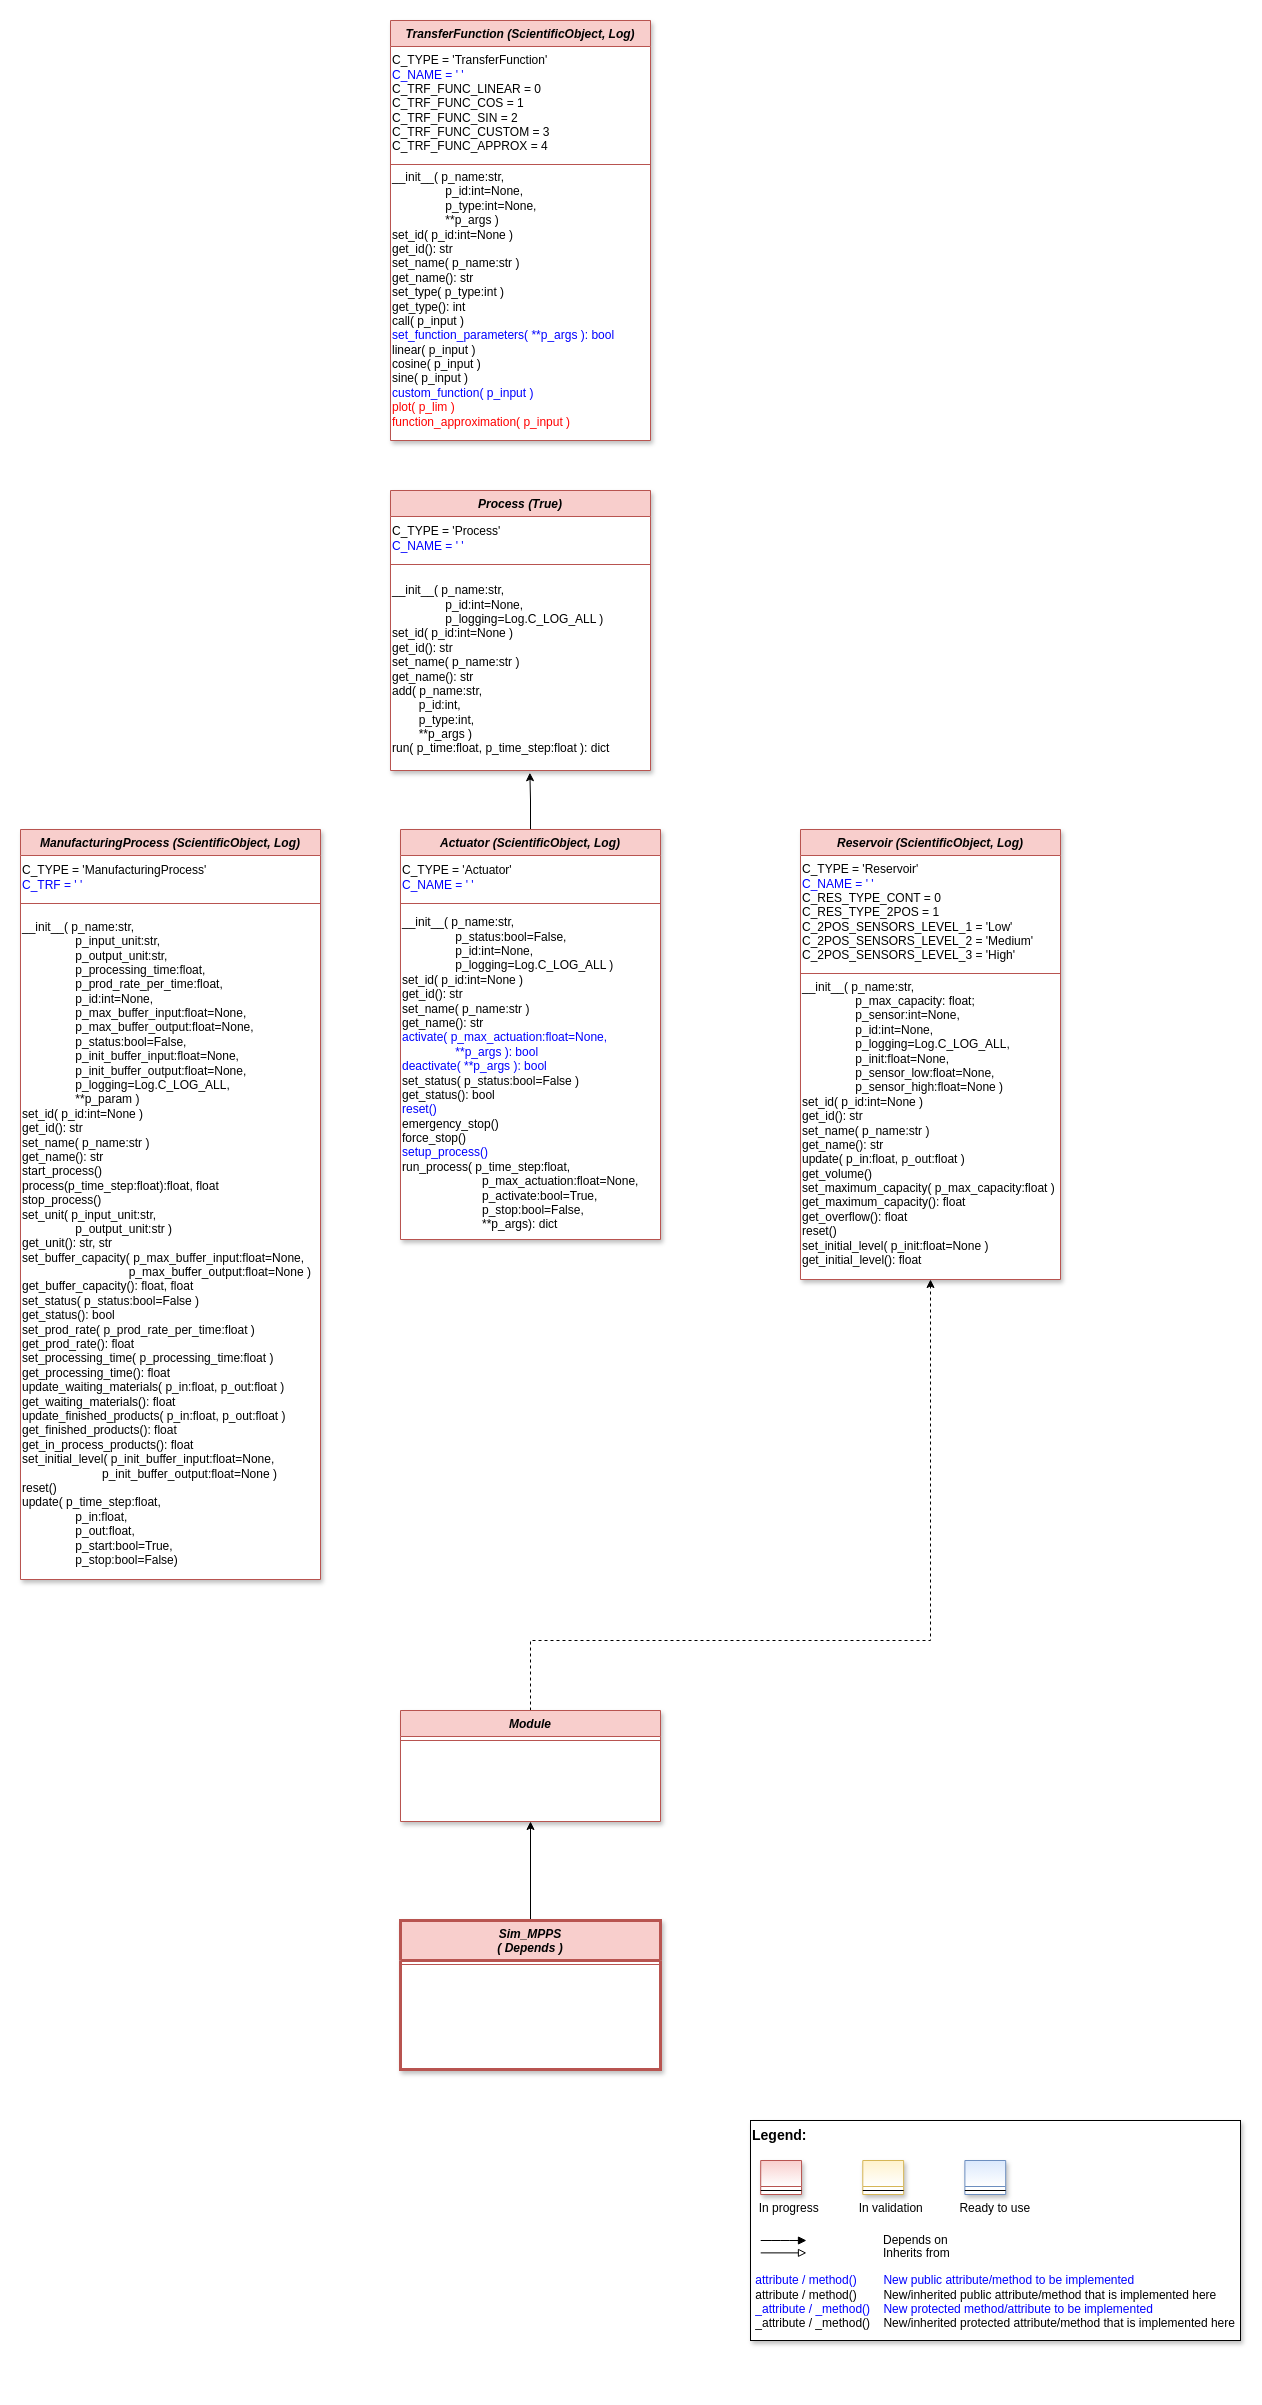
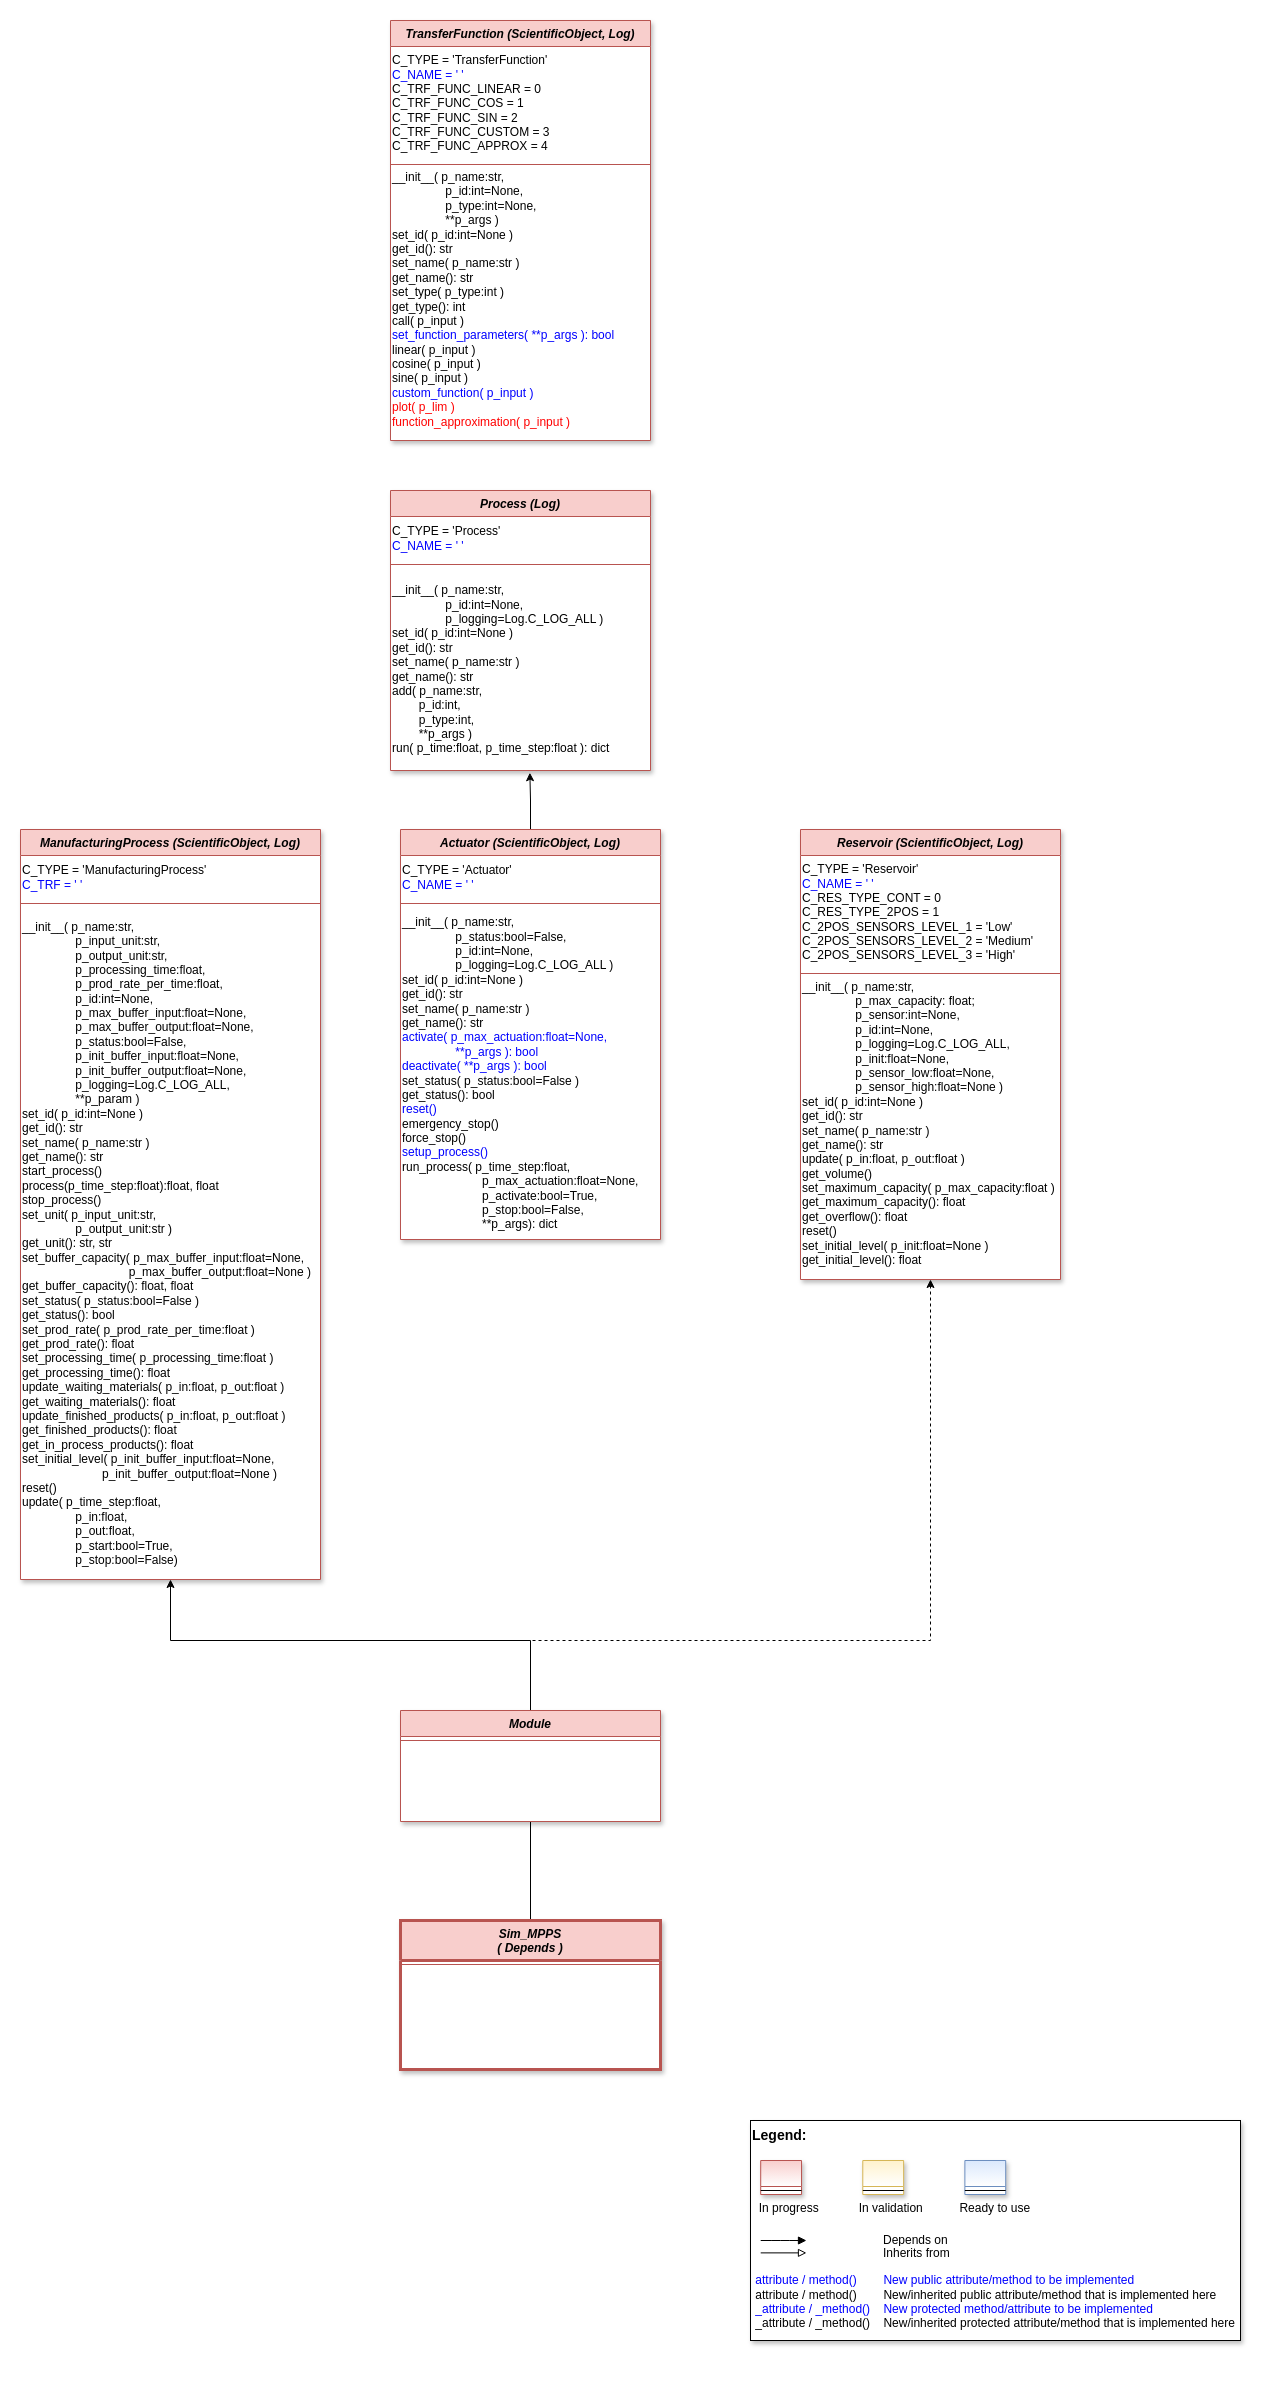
(520, 504) -> (520, 504)
none -> (323, 1641)
(531, 1829) -> (531, 1827)
